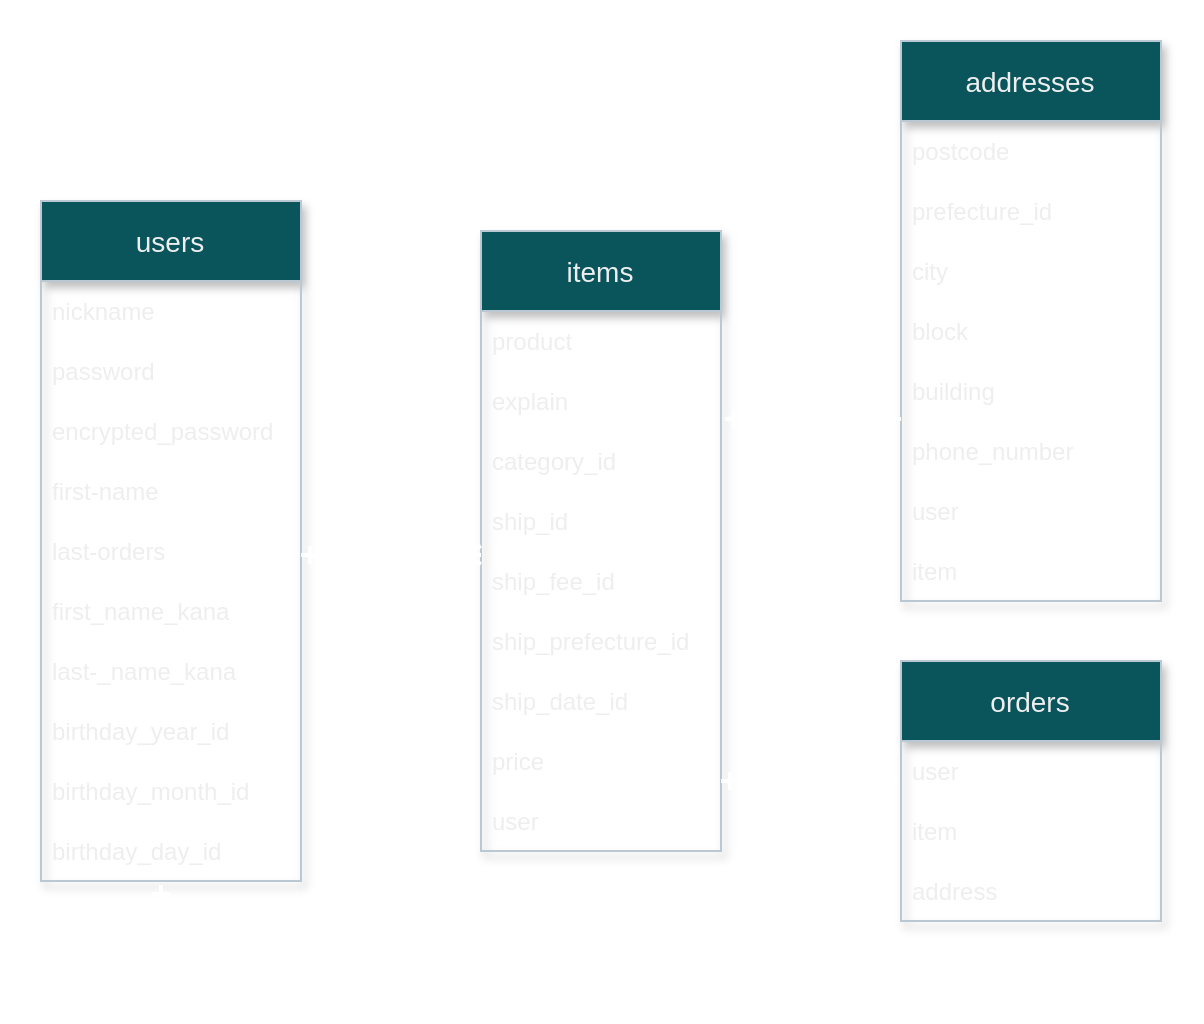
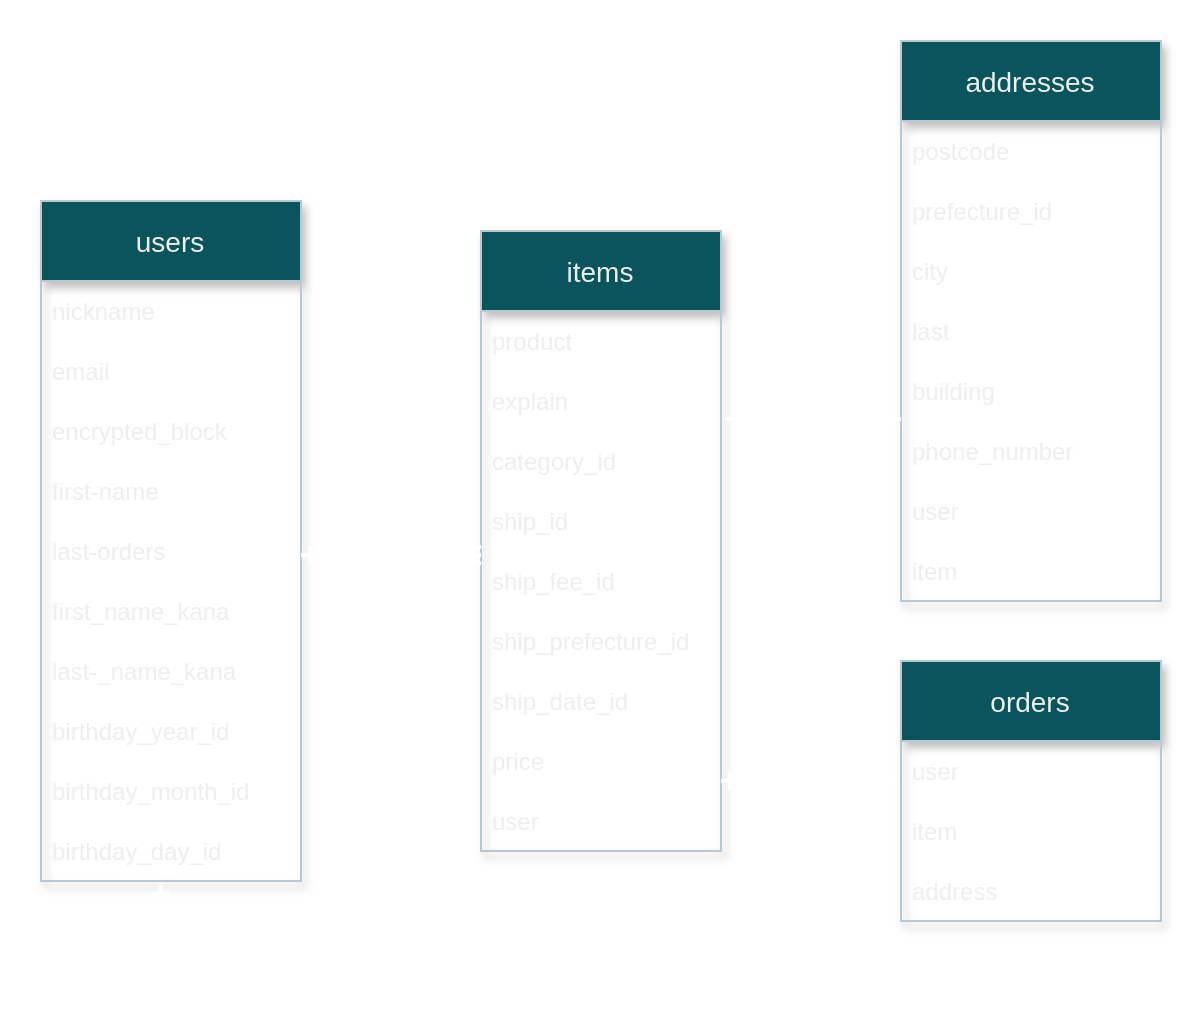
(942, 332) -> (936, 332)
(106, 372) -> (79, 372)
(173, 432) -> (150, 432)
